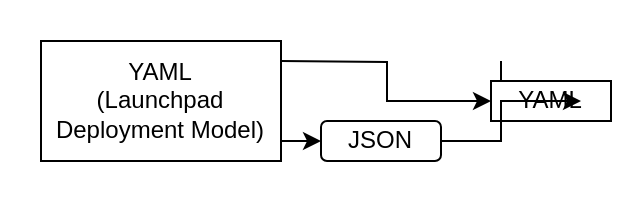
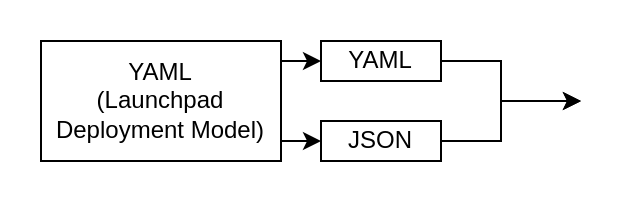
(551, 101) -> (381, 61)
(381, 141) -> (381, 141)
